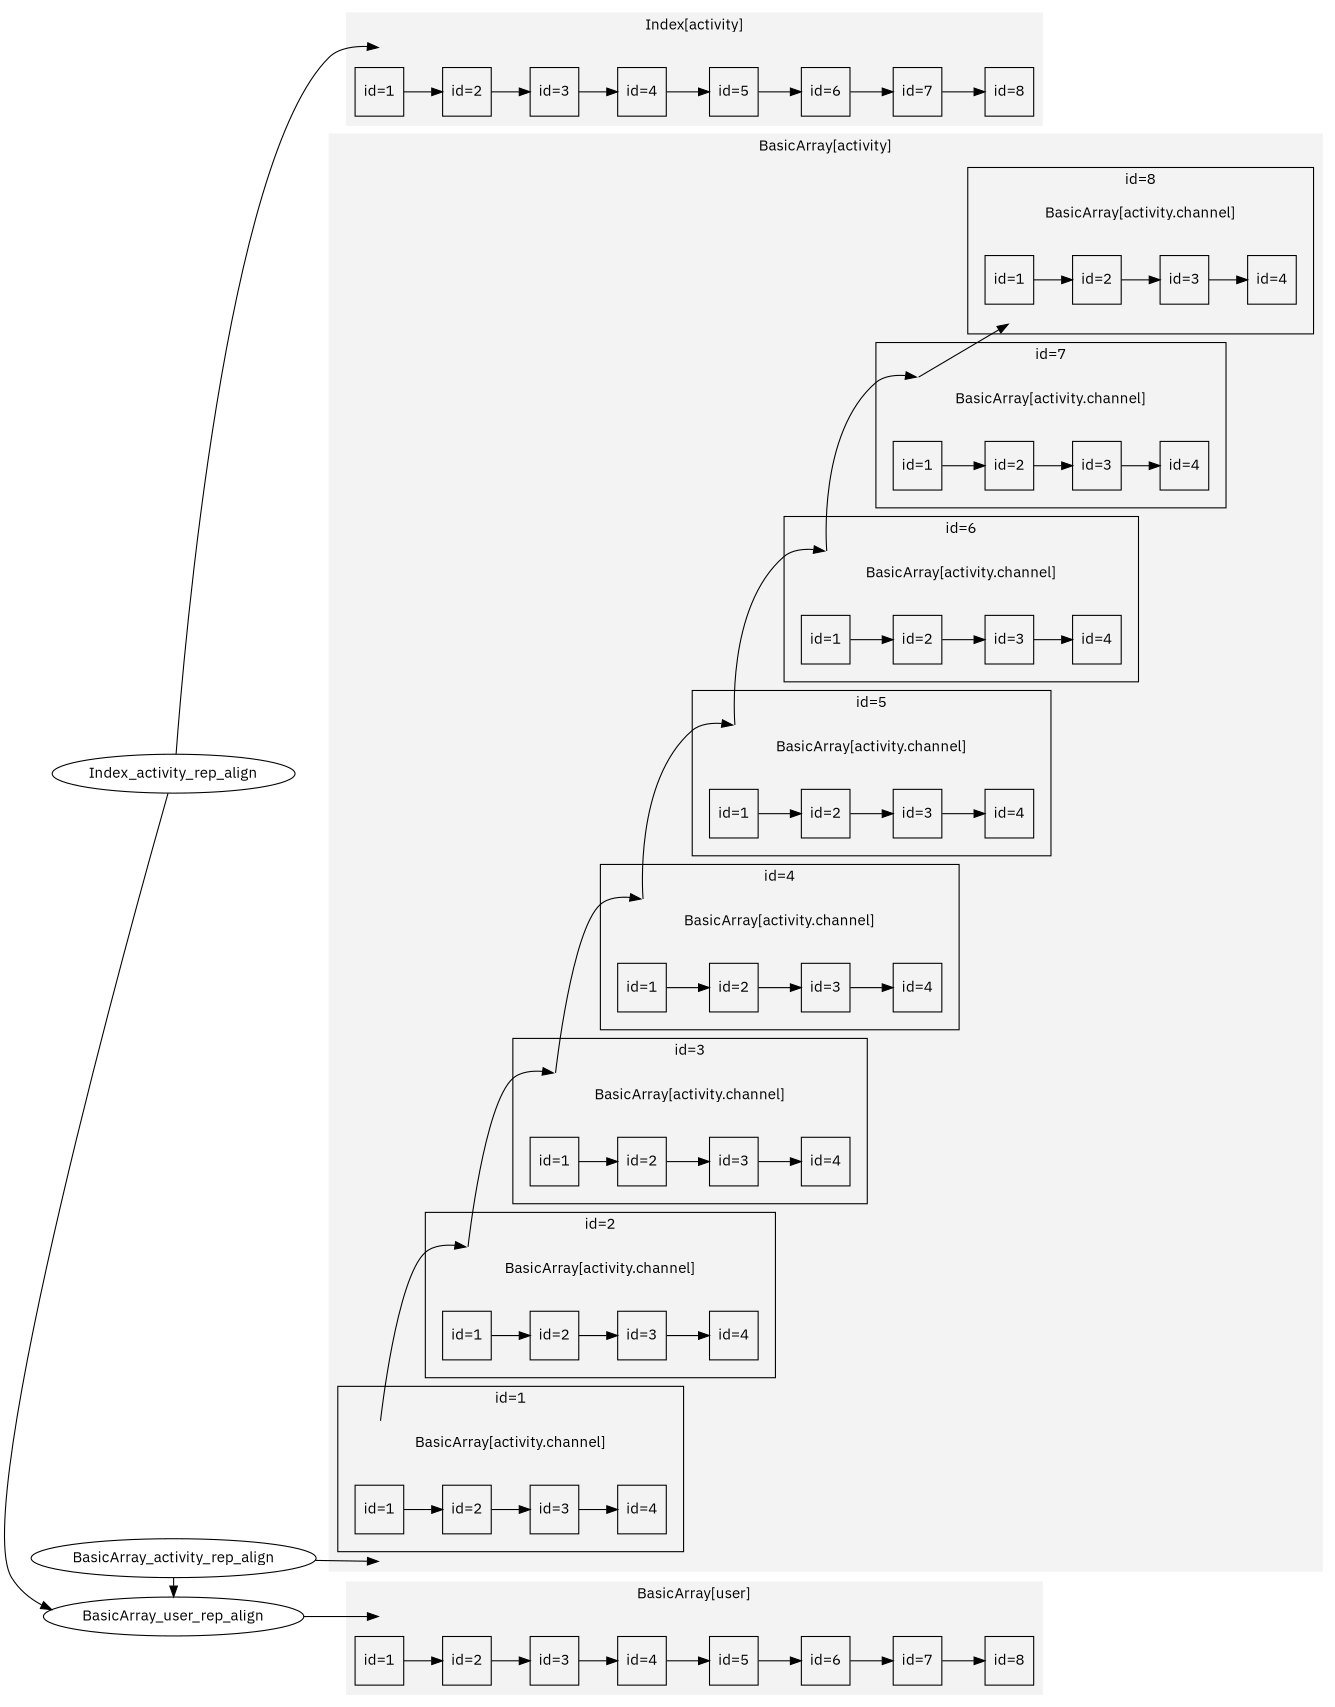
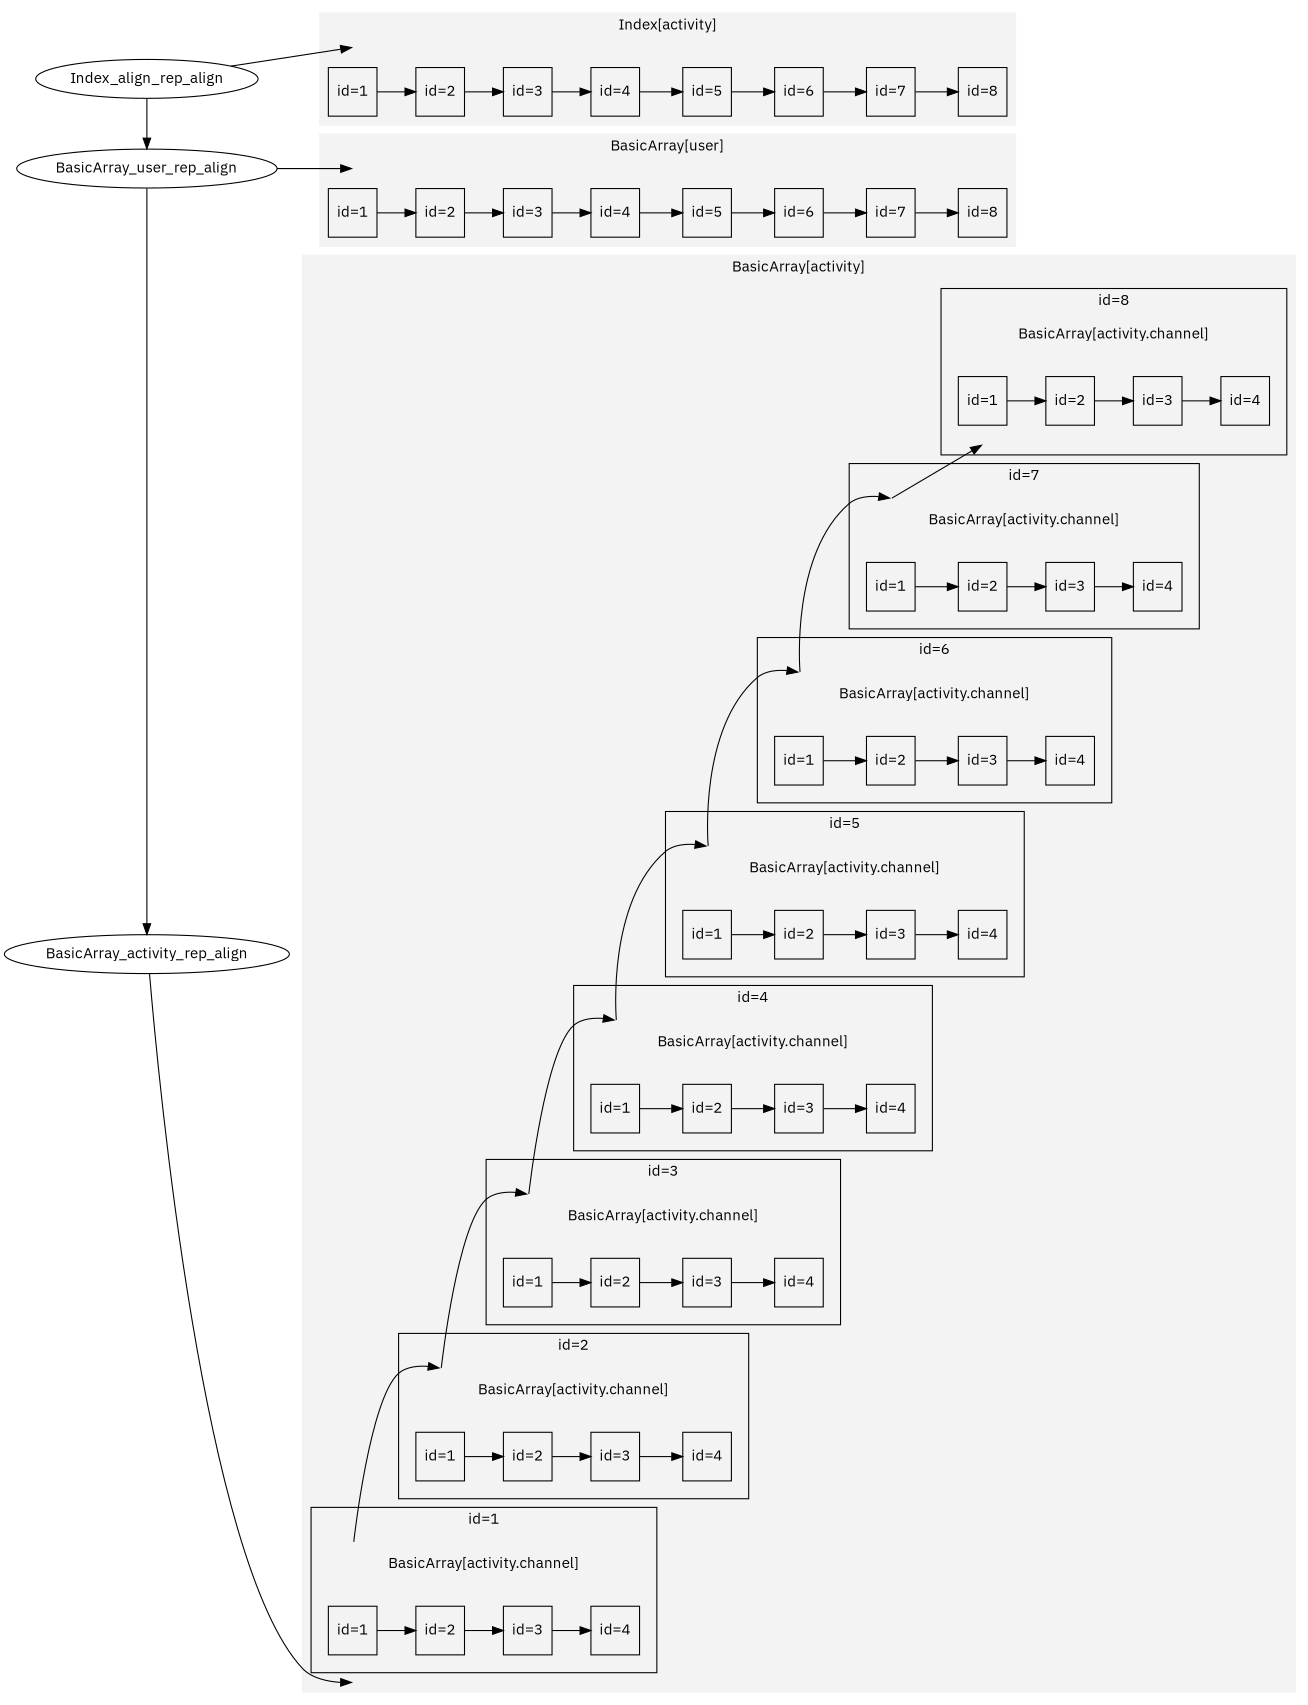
(174, 774) -> (147, 79)
(174, 1582) -> (147, 556)
